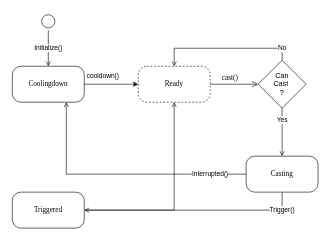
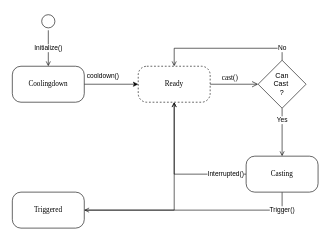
(66, 140) -> (218, 174)
